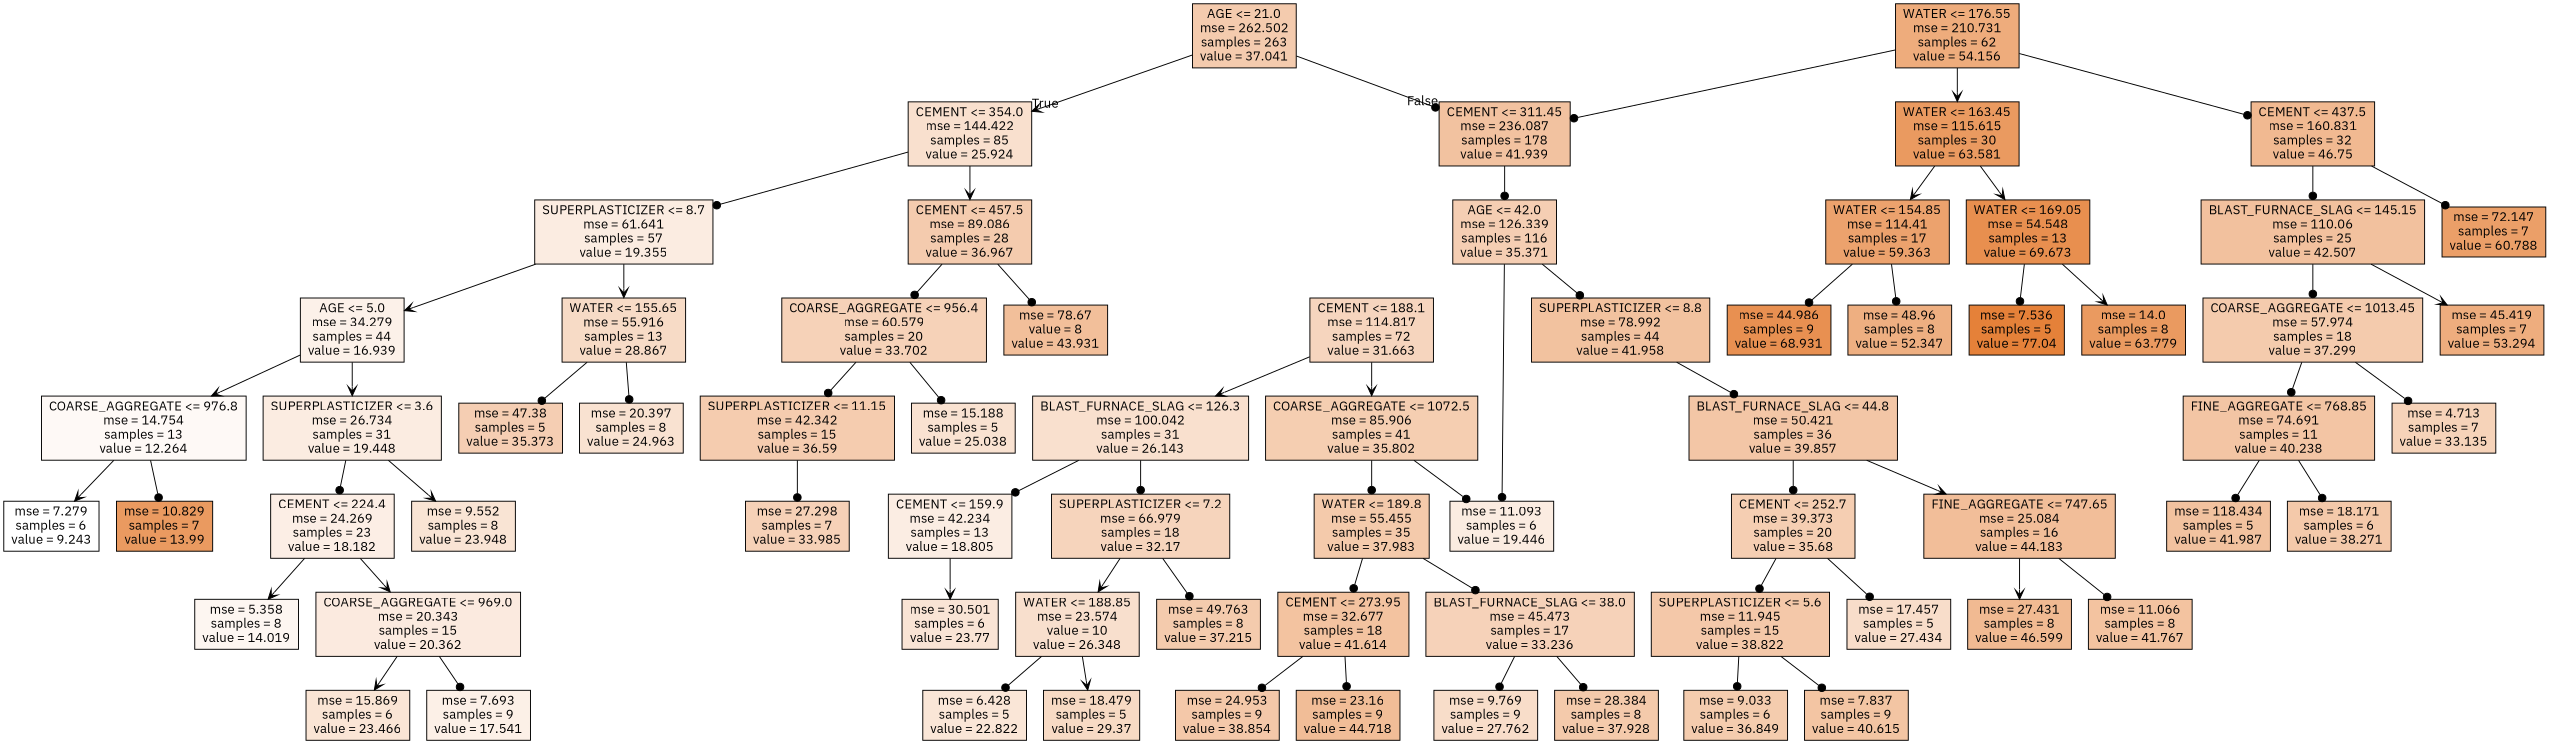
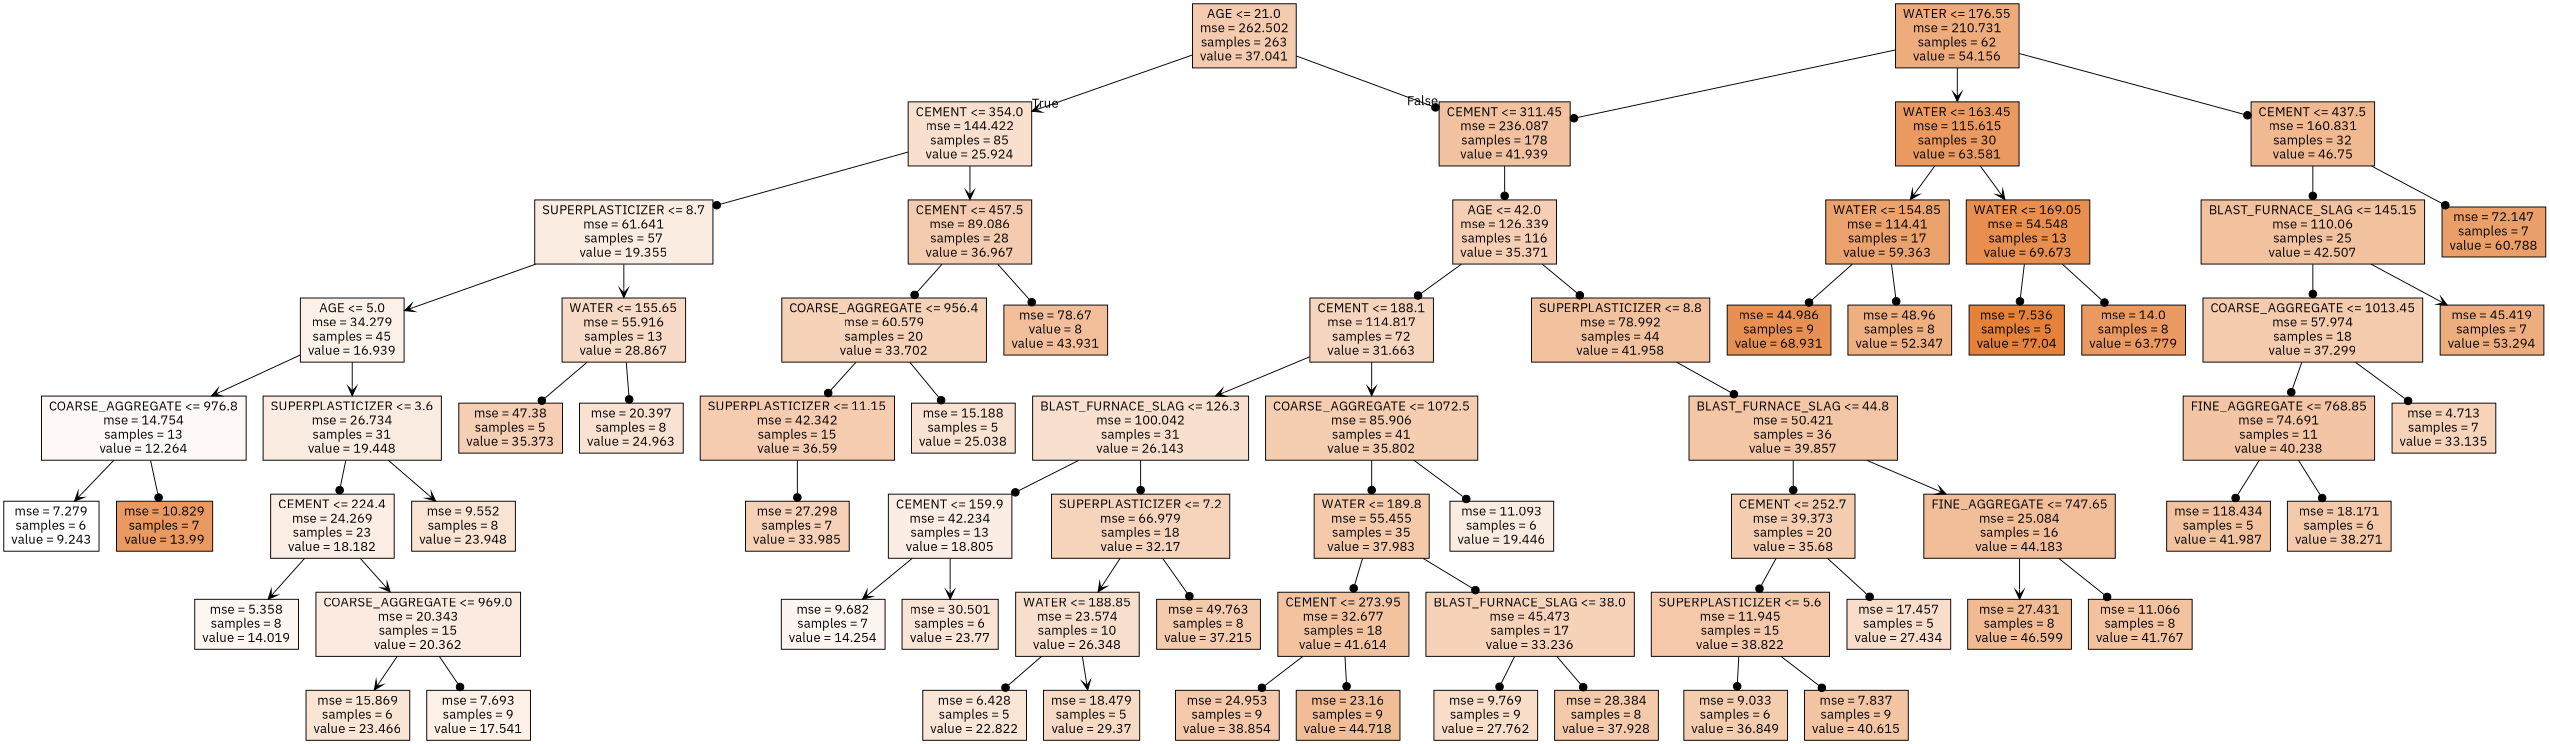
(2082, 282) -> (2082, 282)
(352, 330) -> (352, 330)
(1503, 379) -> (1441, 279)
none -> (833, 624)
(1077, 624) -> (1077, 624)
